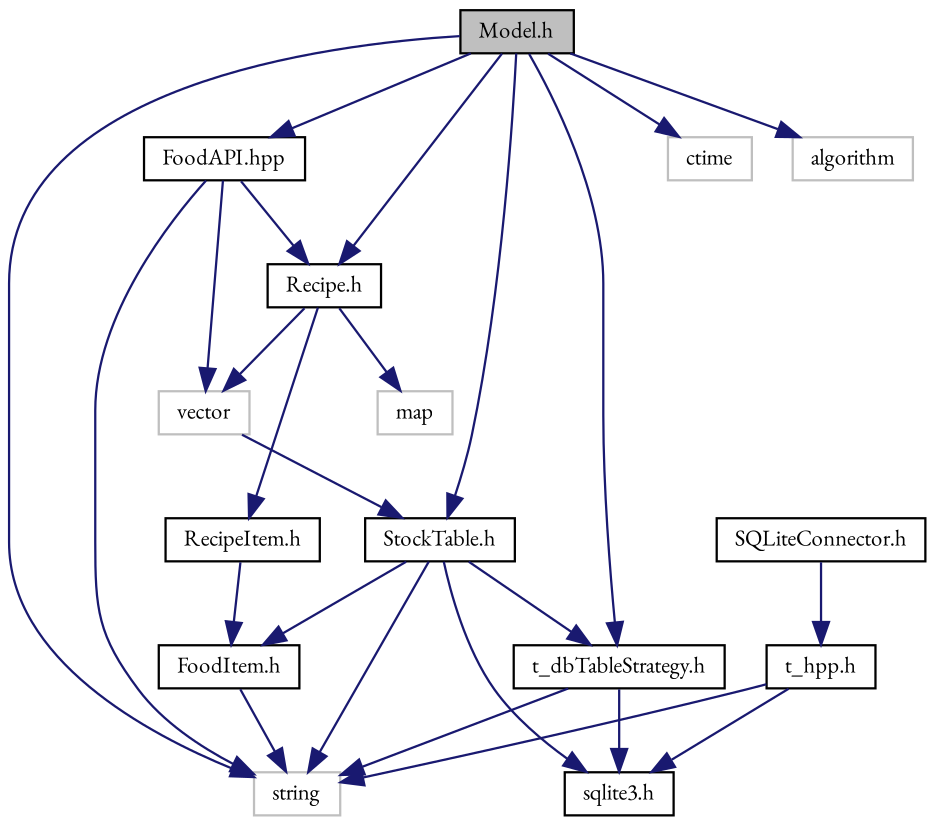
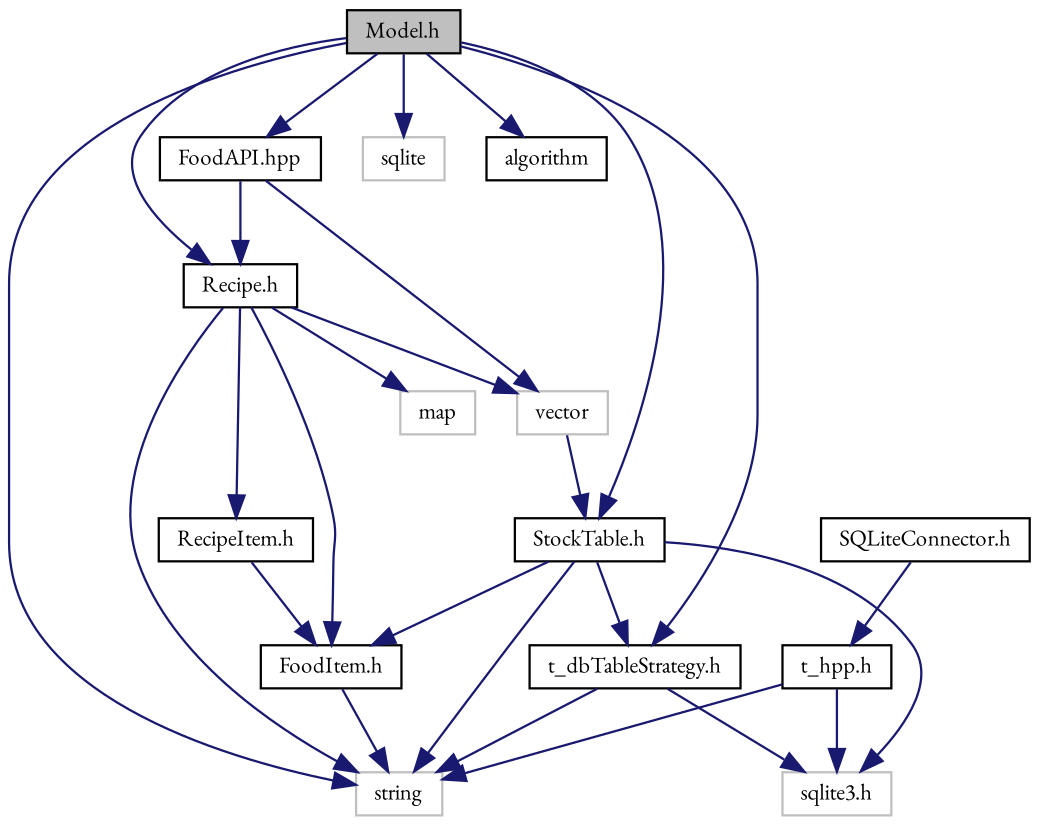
(710, 159) -> (404, 159)
(853, 159) -> (547, 159)
none -> (318, 459)
(95, 486) -> (140, 566)
(619, 794) -> (837, 794)
